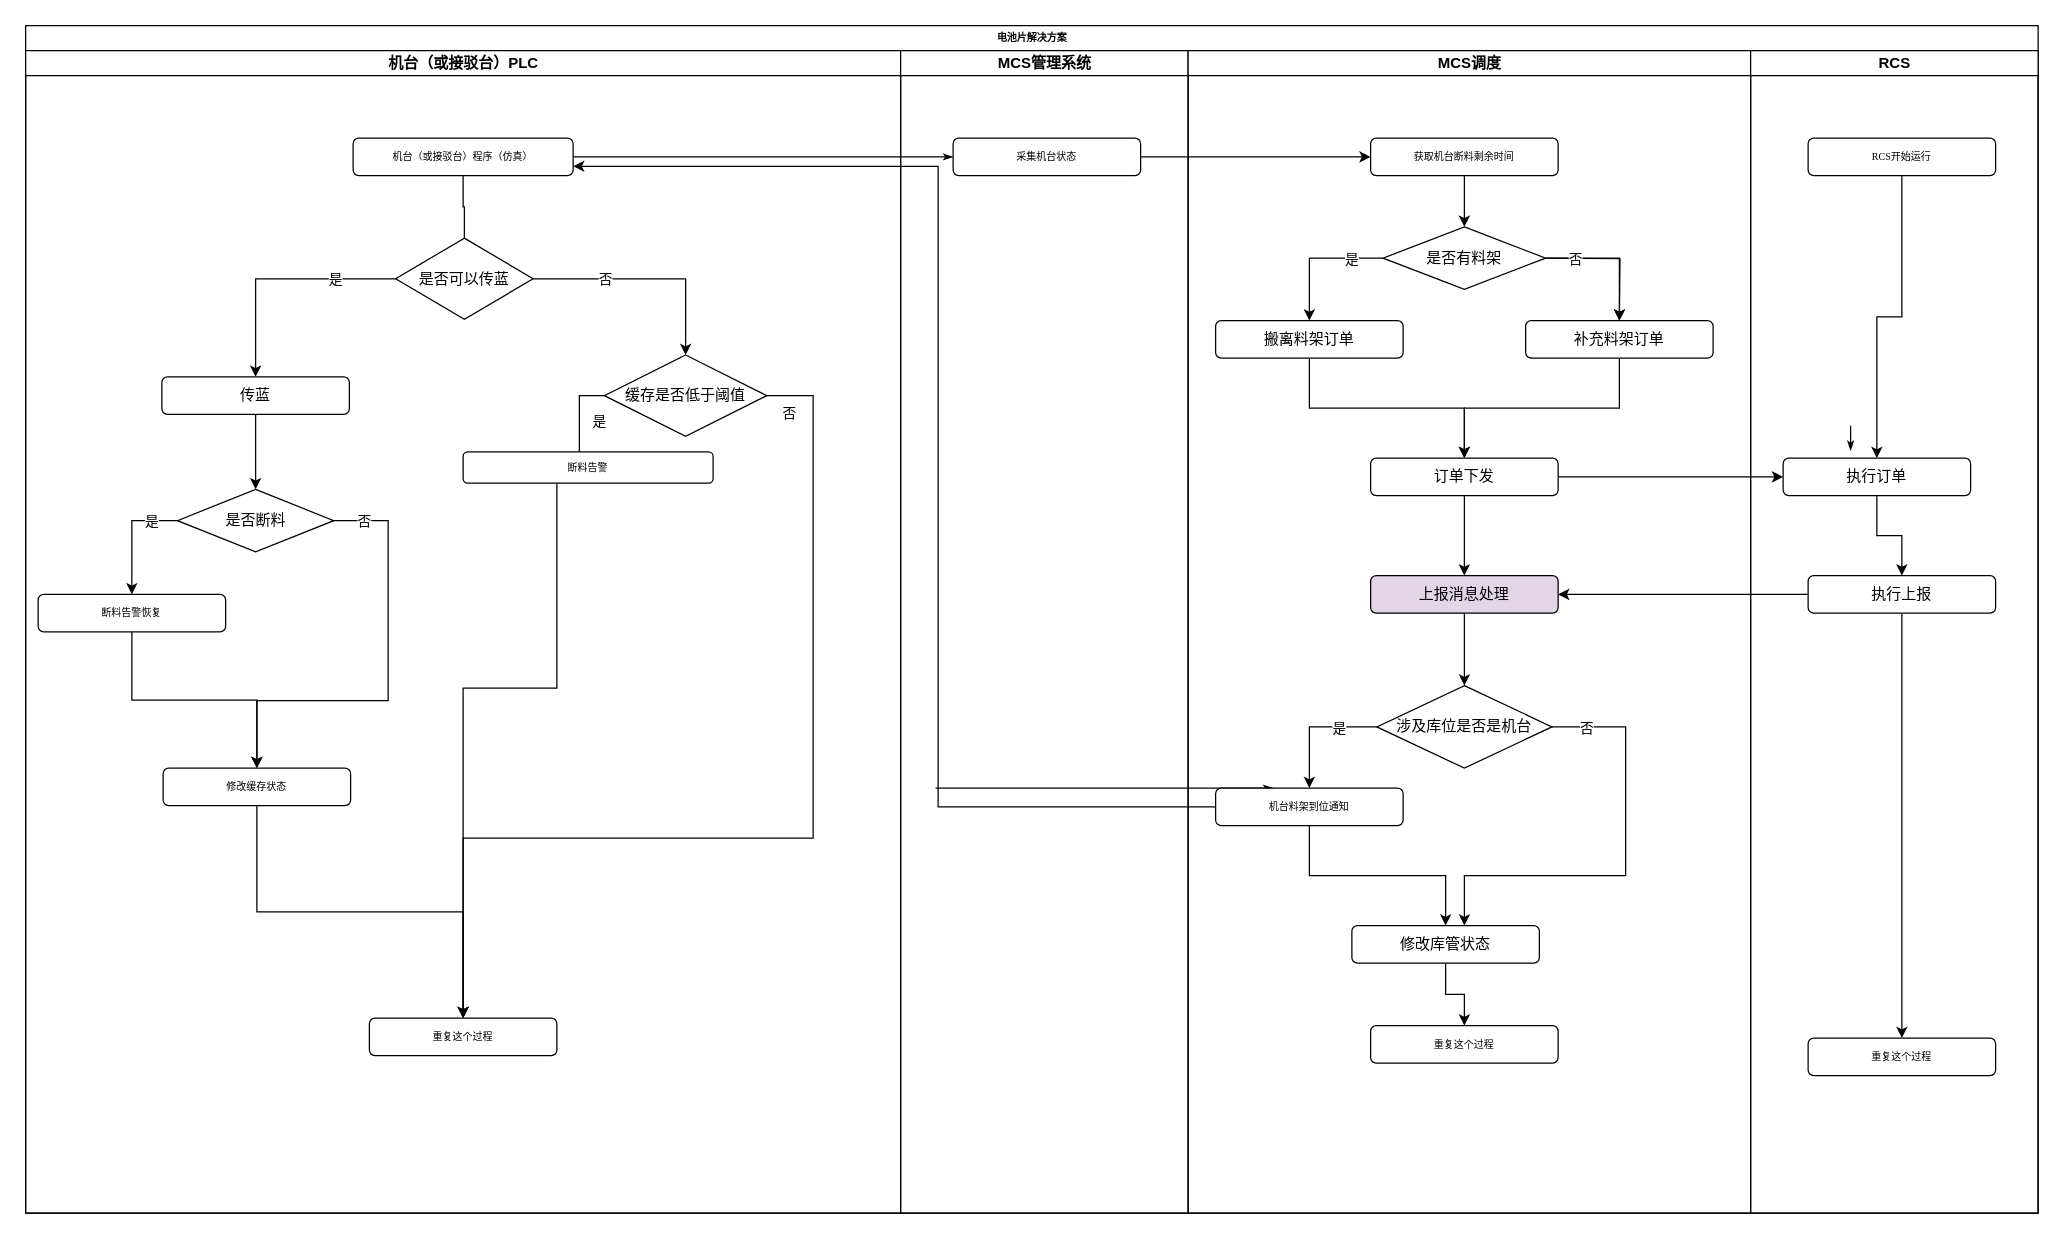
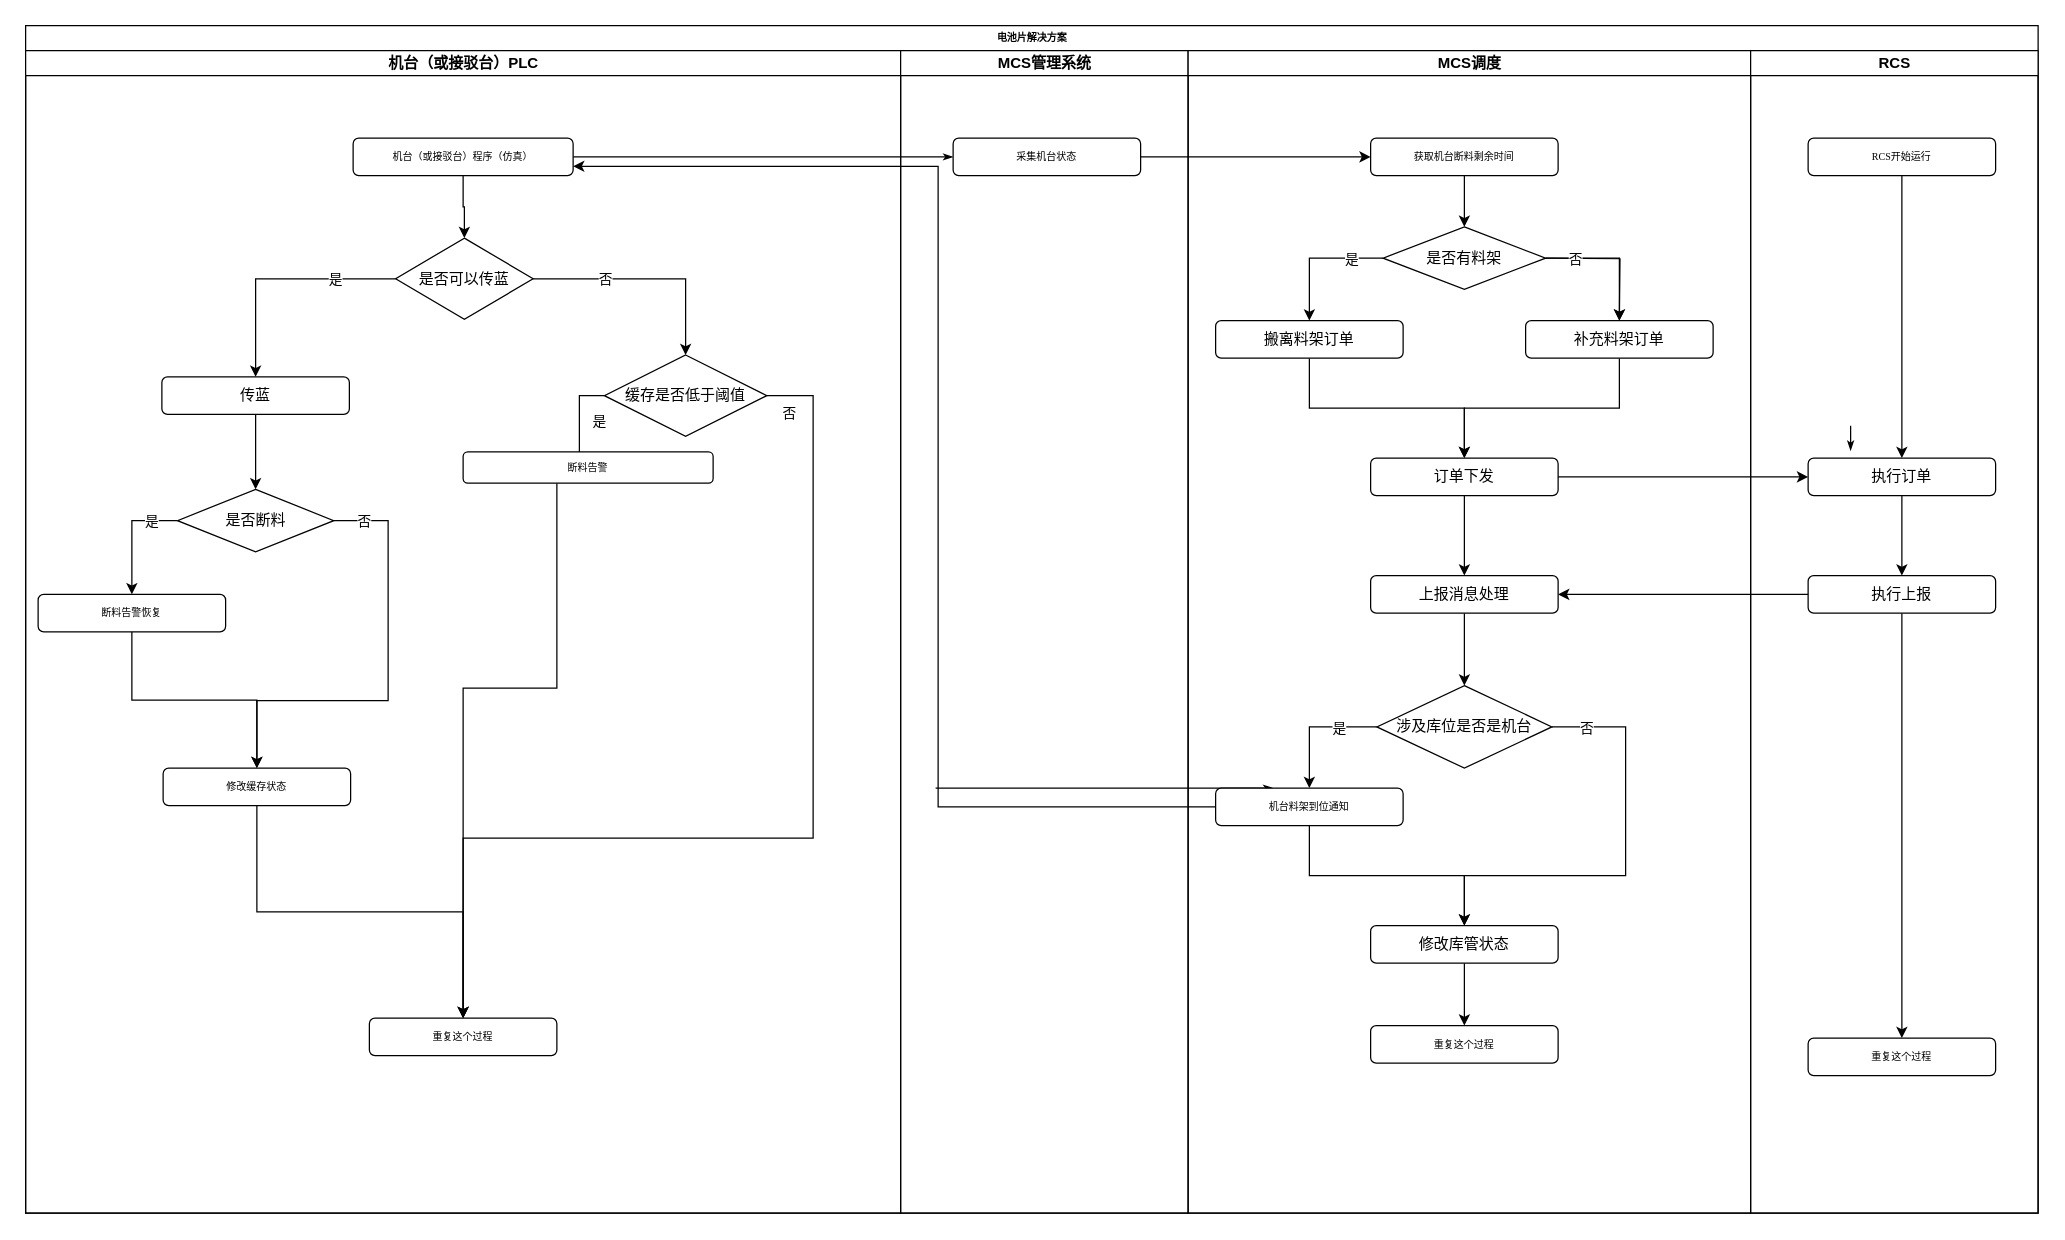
(464, 231) -> (464, 228)
(1877, 477) -> (1902, 477)
(1464, 594) -> (1464, 594)
(1446, 944) -> (1464, 944)
